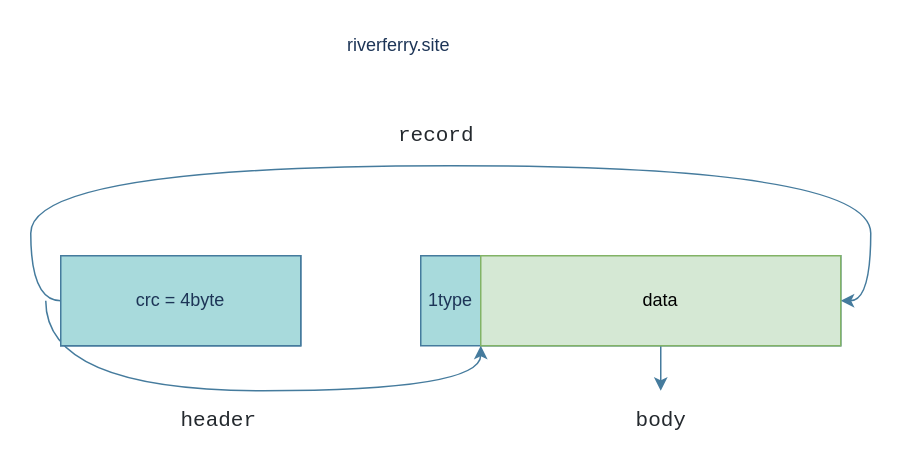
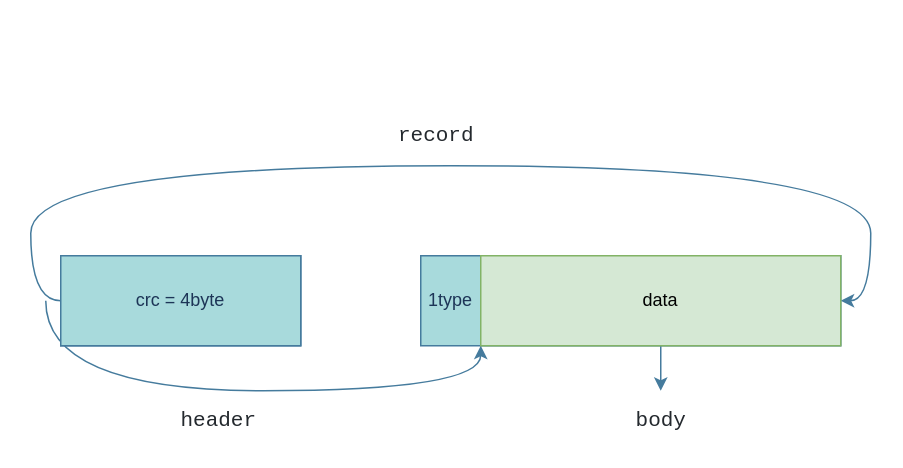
(398, 46) -> none
